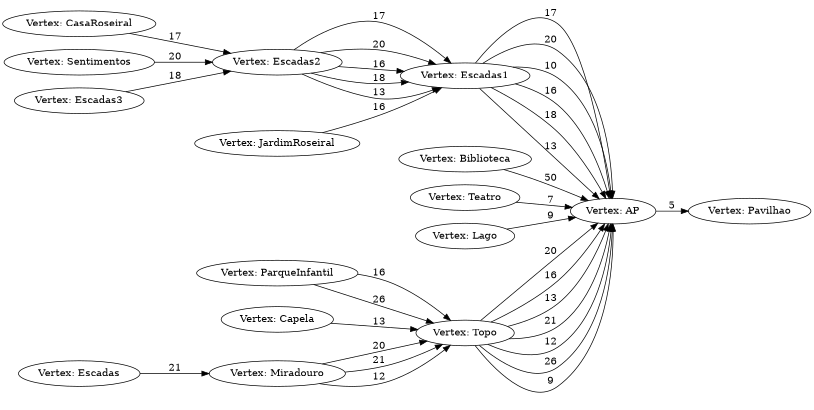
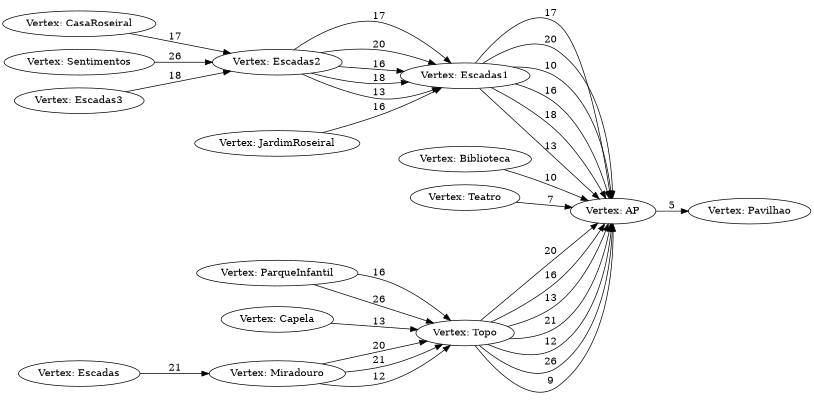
(175, 57) -> (175, 57)
(551, 178) -> (551, 178)
(465, 236) -> none
